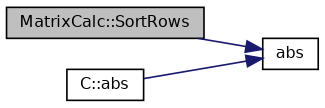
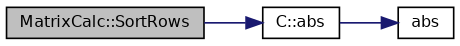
(222, 42) -> (225, 23)
